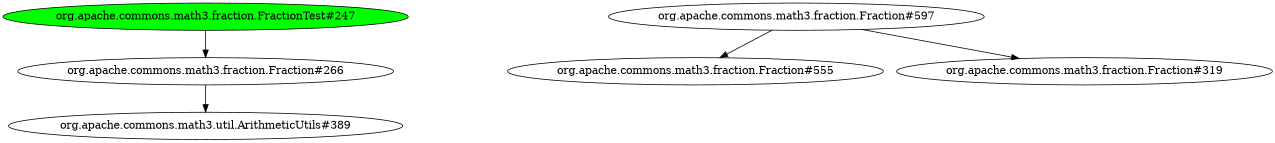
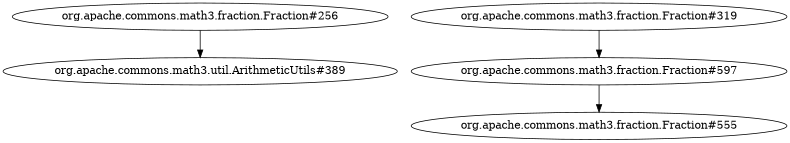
(206, 17) -> none
(937, 43) -> (599, 40)
(206, 71) -> (200, 17)
